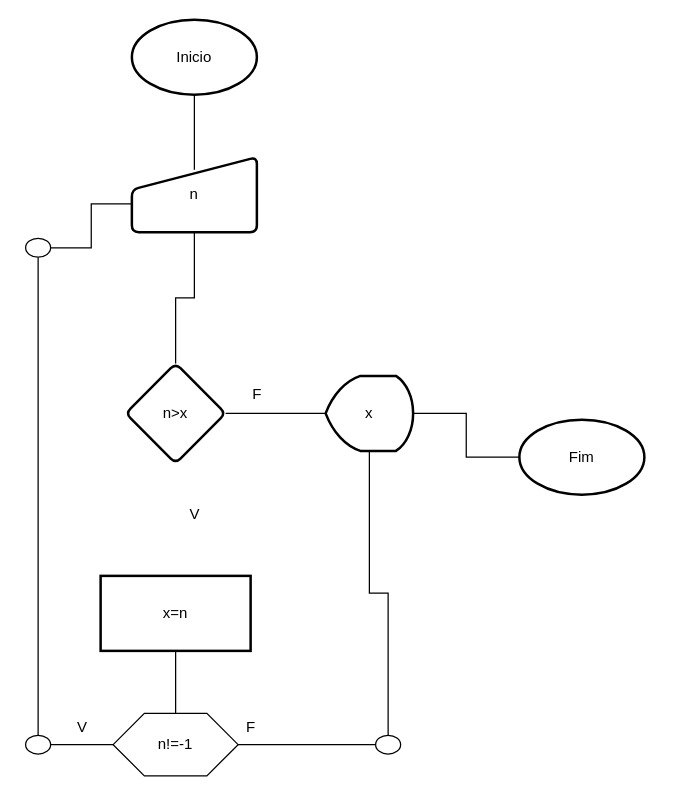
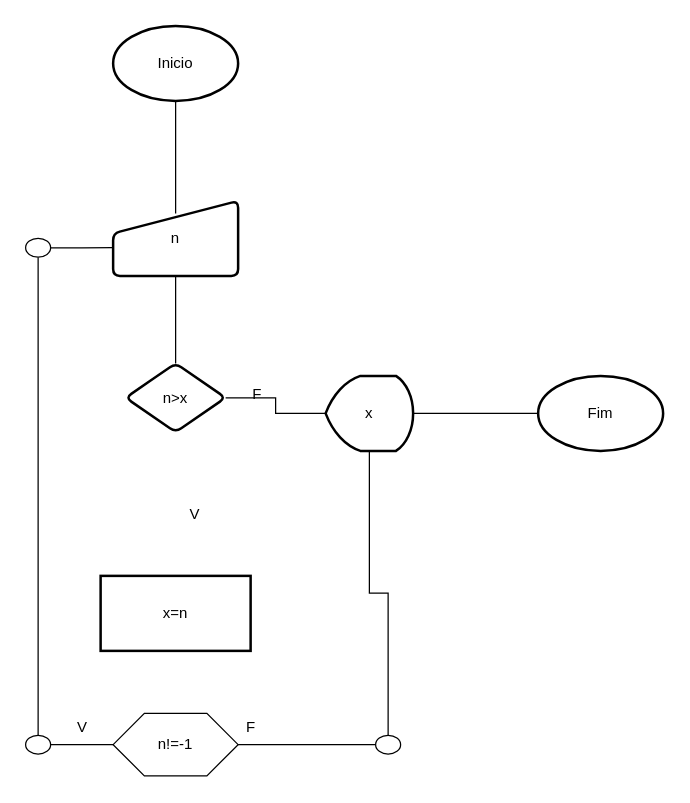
(194, 57) -> (176, 63)
(194, 194) -> (176, 238)
(176, 413) -> (176, 398)
(582, 457) -> (601, 413)
(176, 682) -> none
